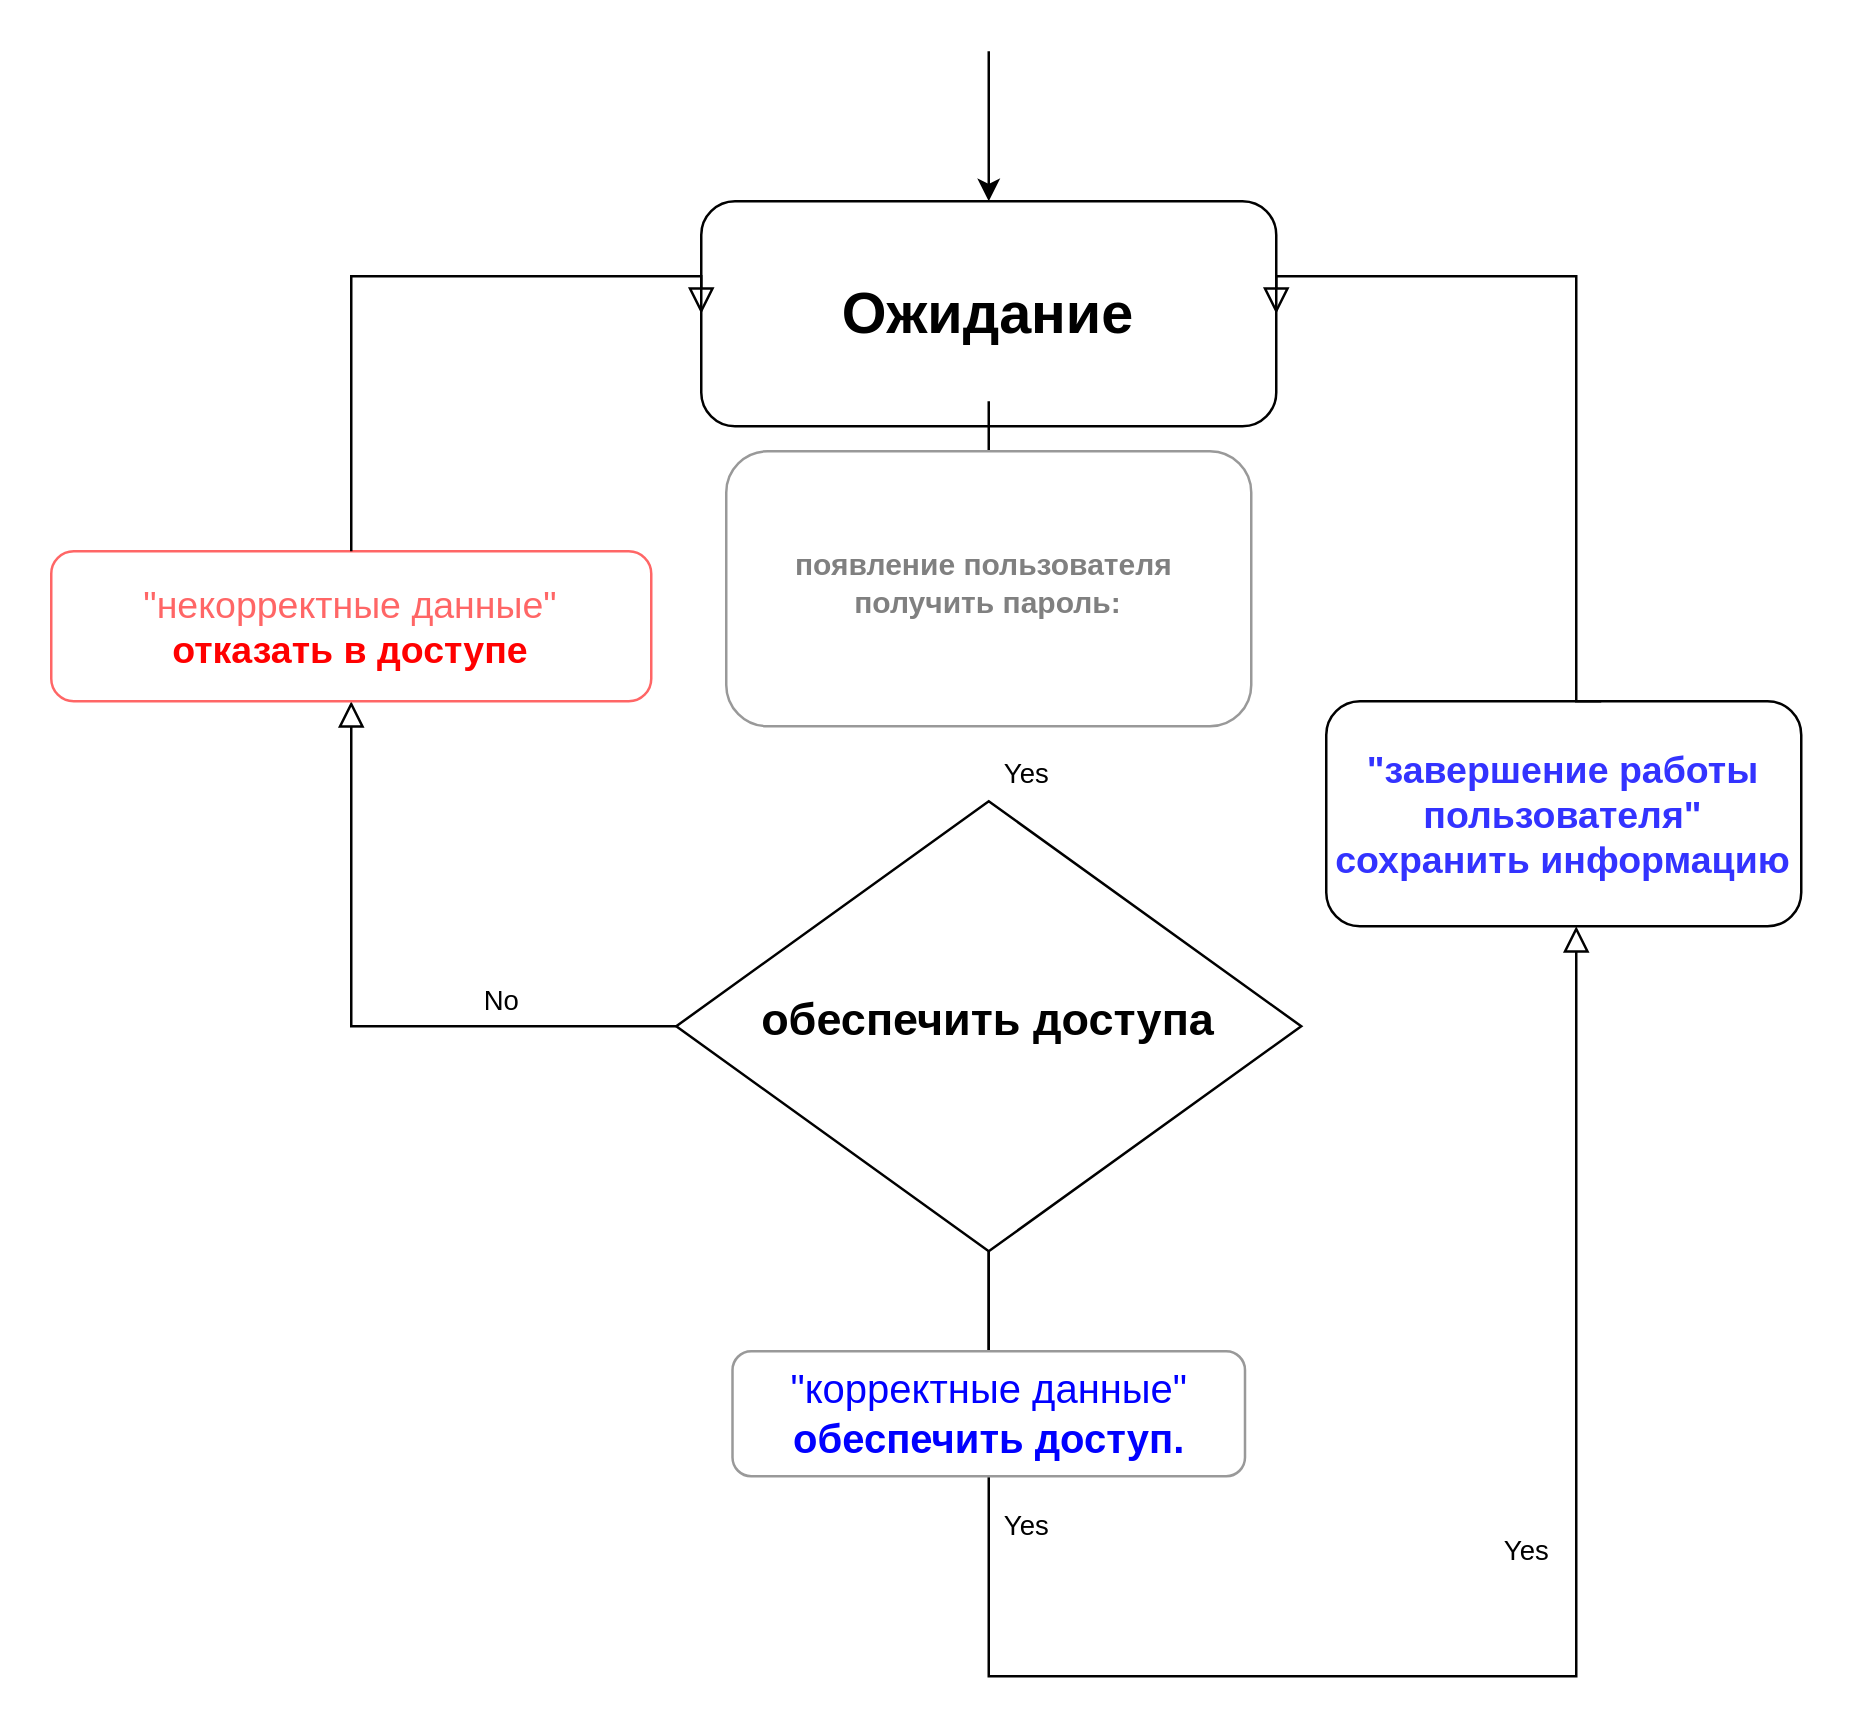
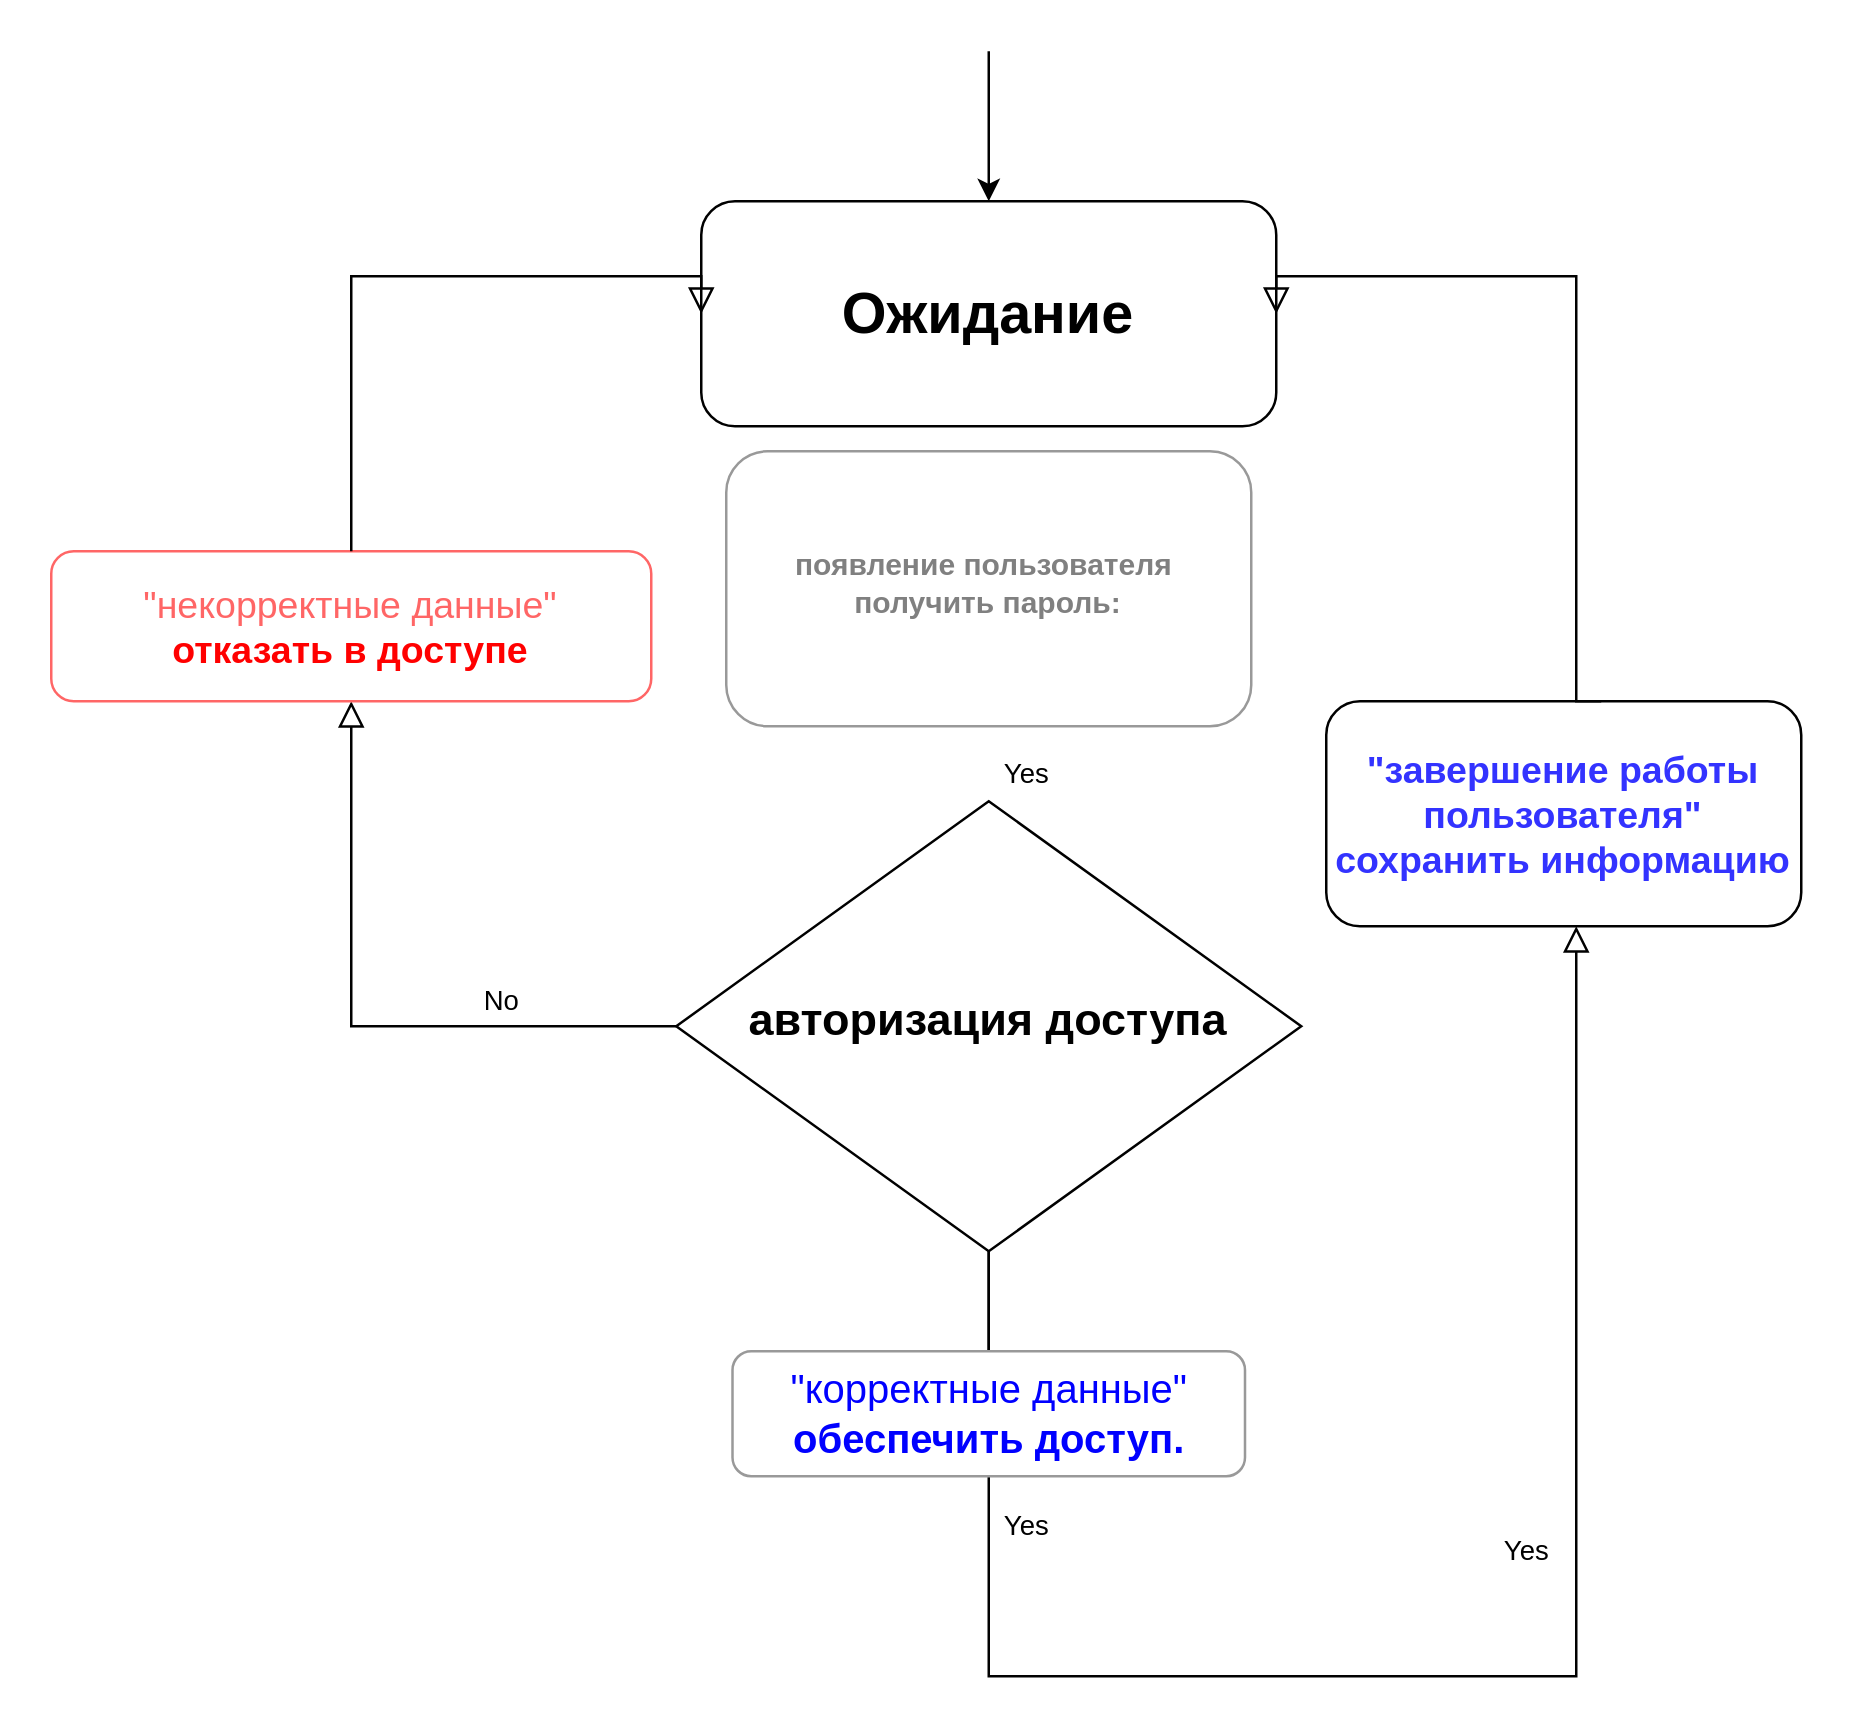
(989, 401) -> none
(989, 1021) -> (989, 1021)
